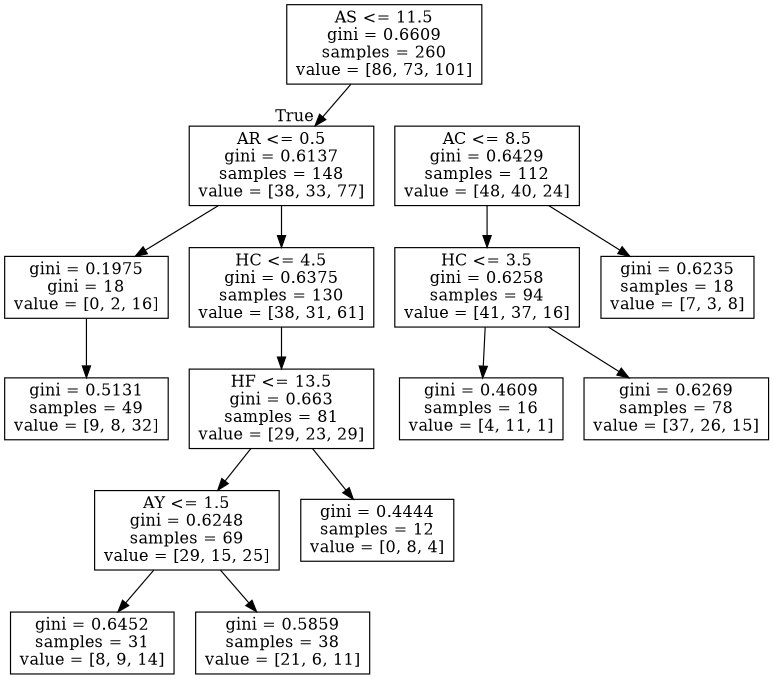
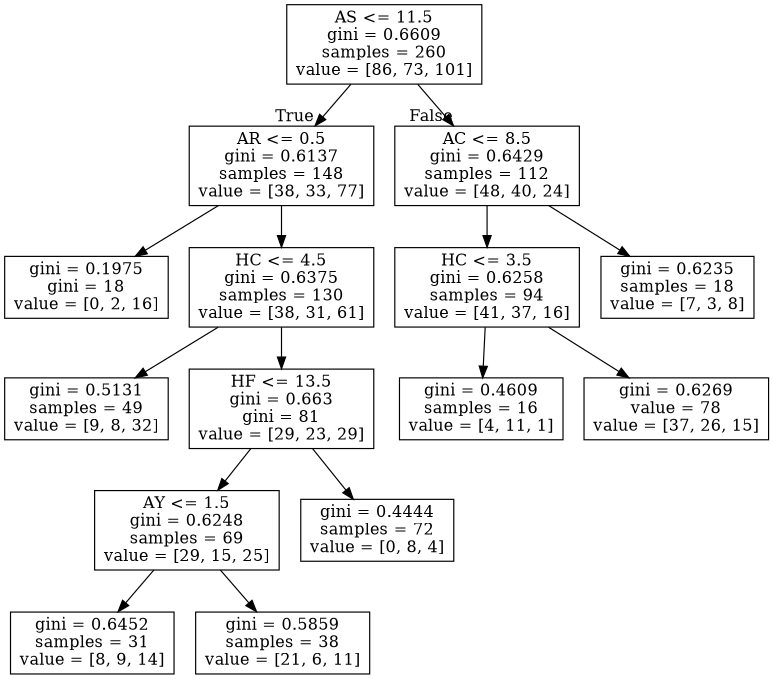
none -> (432, 101)
(86, 342) -> (182, 349)
(282, 409) -> (282, 409)
(676, 409) -> (676, 409)
(377, 530) -> (377, 530)
